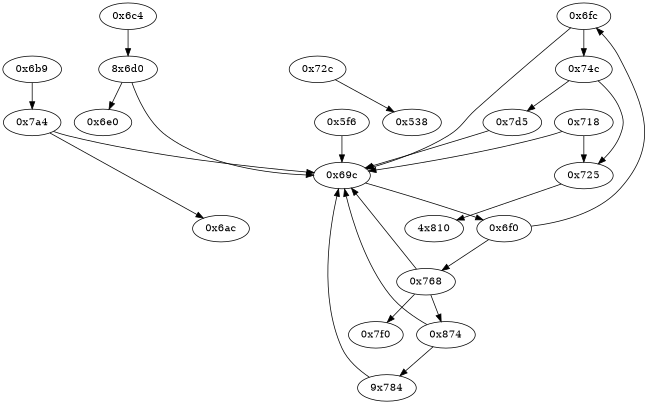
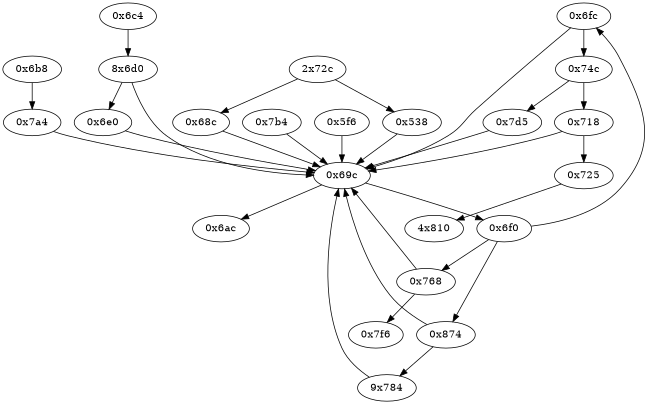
(32, 69) -> (32, 69)
(318, 69) -> (318, 69)
(623, 119) -> (584, 92)
none -> (201, 122)
none -> (272, 122)
none -> (380, 147)
none -> (216, 153)
(123, 174) -> (285, 201)
(435, 305) -> (477, 278)
(376, 335) -> (376, 335)
